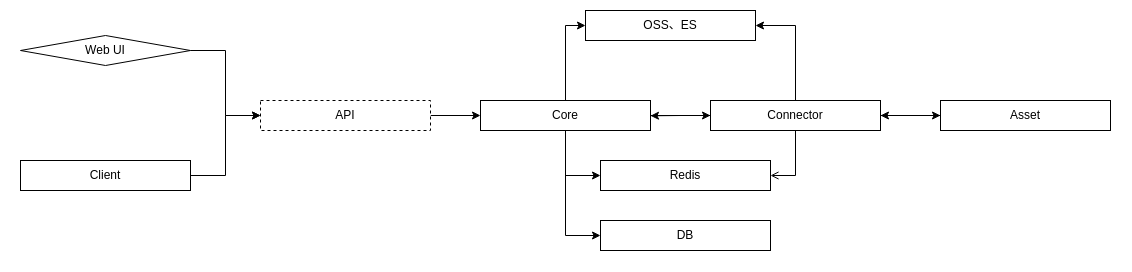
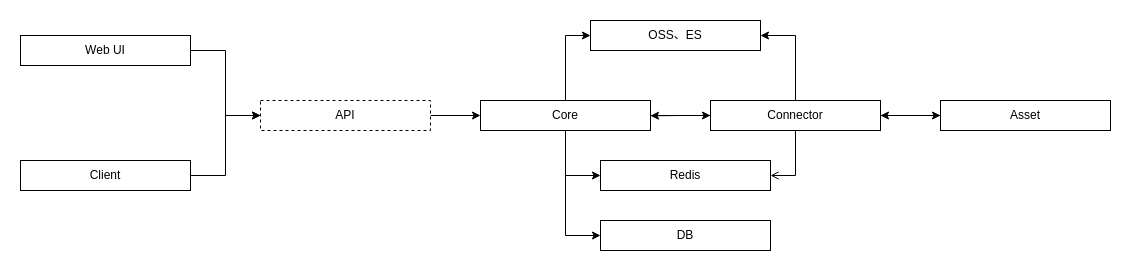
(671, 26) -> (676, 36)
(106, 51) -> (106, 51)
